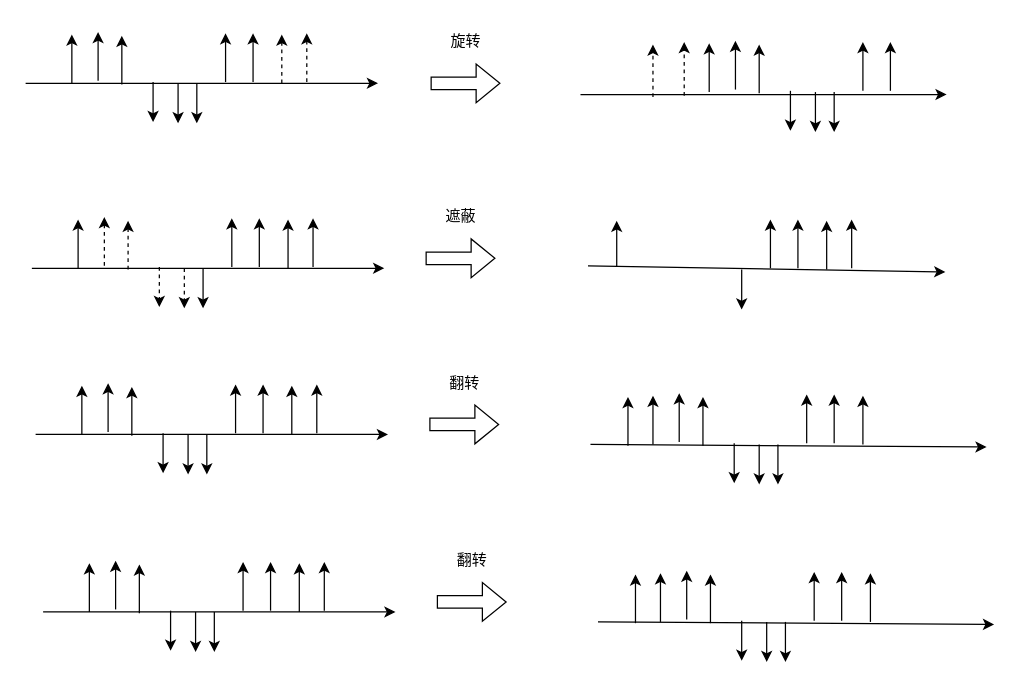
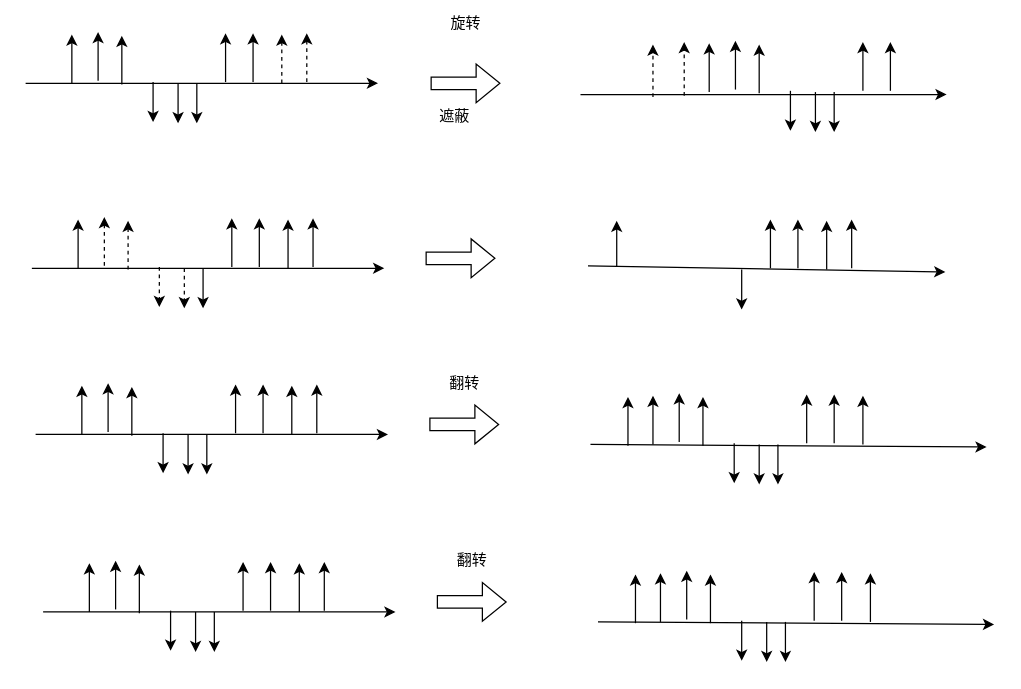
(465, 42) -> (465, 23)
(460, 217) -> (454, 117)
